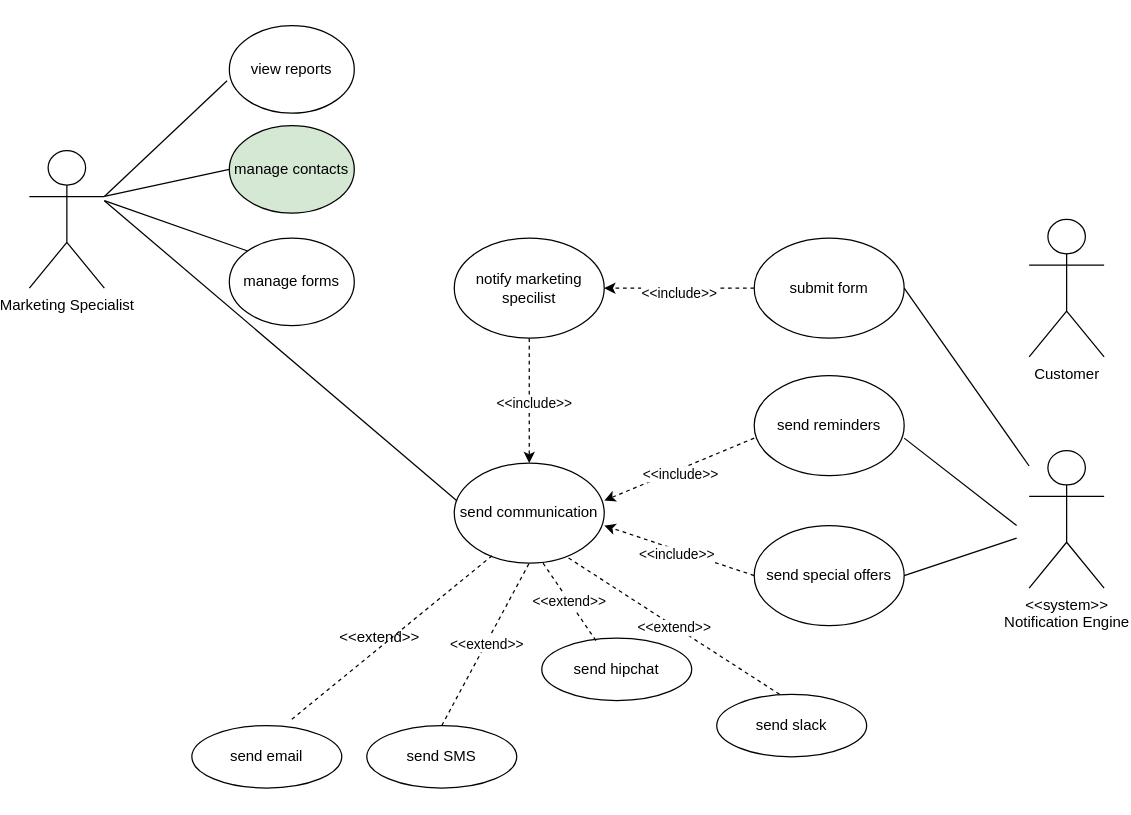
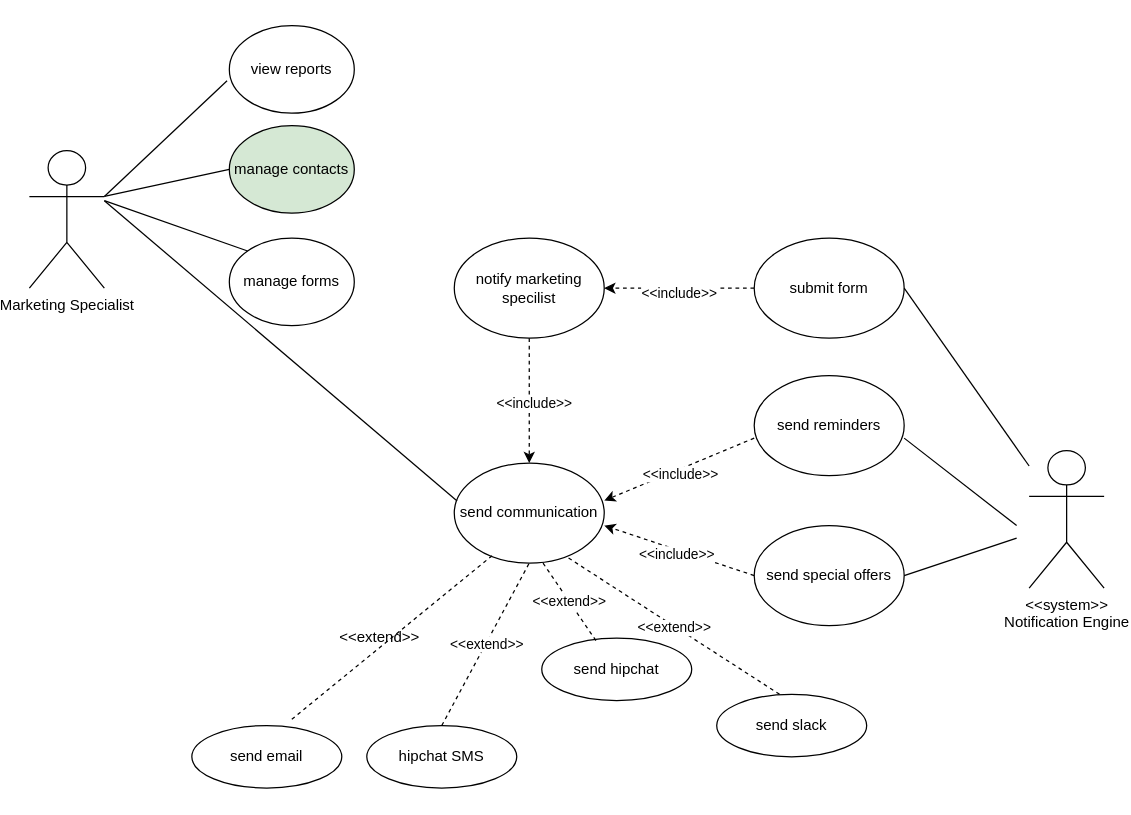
(1067, 288) -> none
(442, 757) -> (442, 757)
